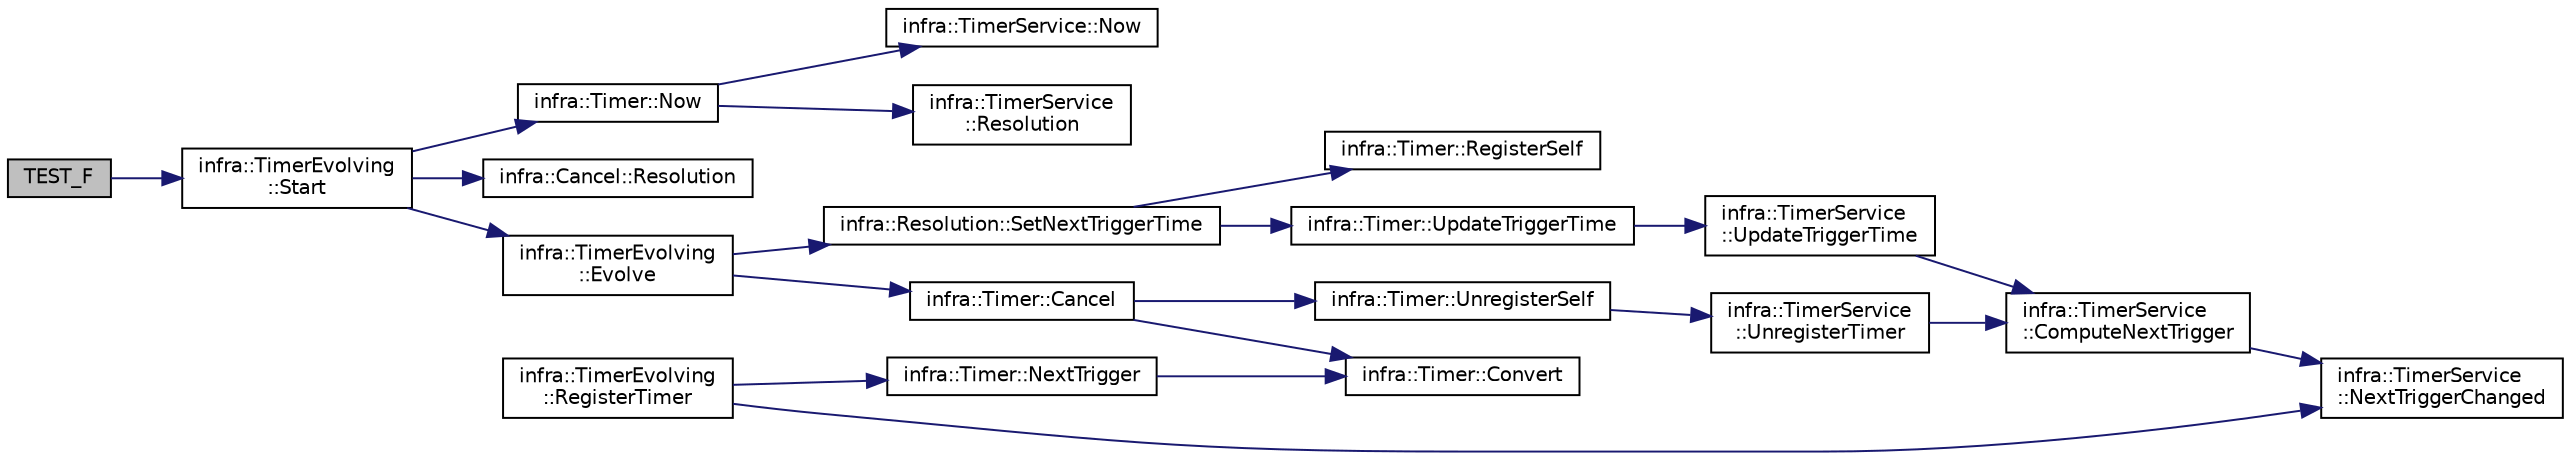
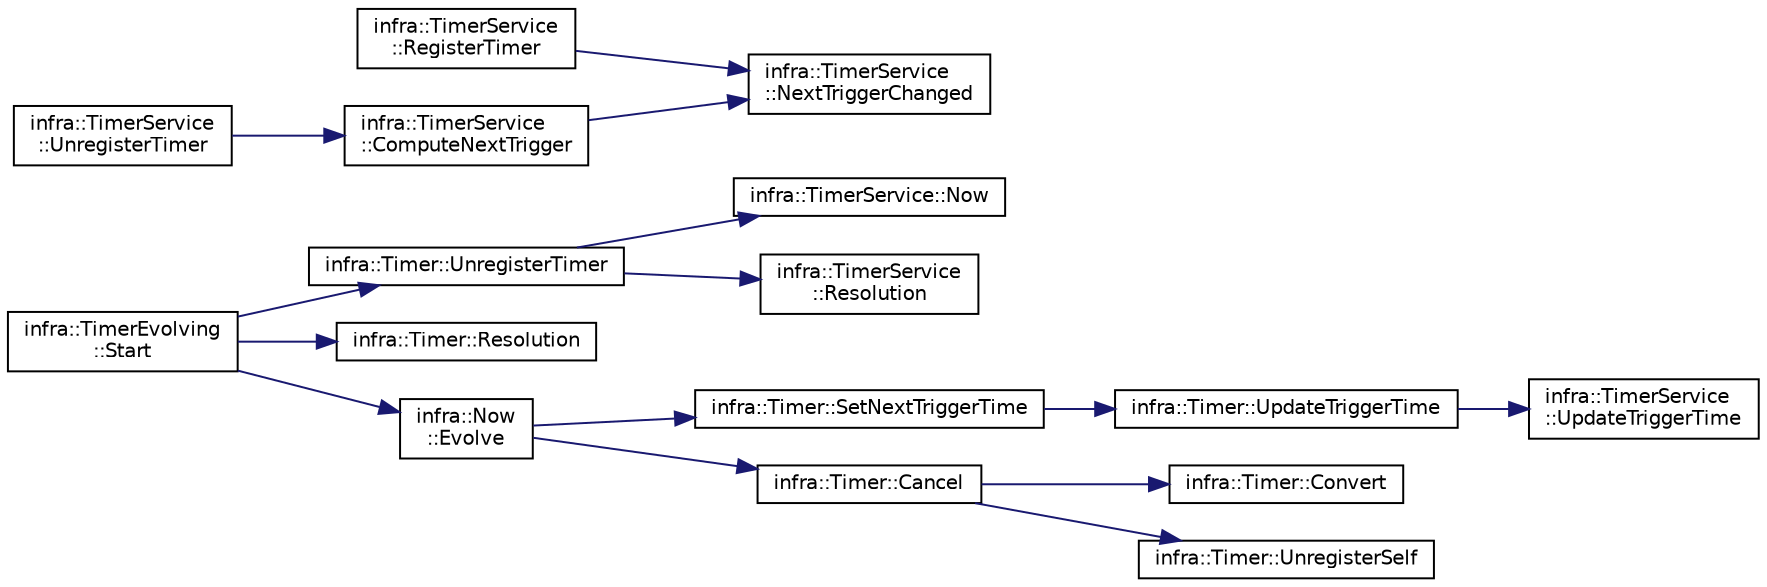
(618, 103) -> (466, 266)
(1463, 151) -> none
(59, 178) -> none
(618, 178) -> (466, 342)
(1022, 226) -> (869, 409)
(618, 265) -> (466, 429)
(1965, 271) -> none
(1650, 312) -> none
(1022, 376) -> none
(618, 388) -> (466, 39)
